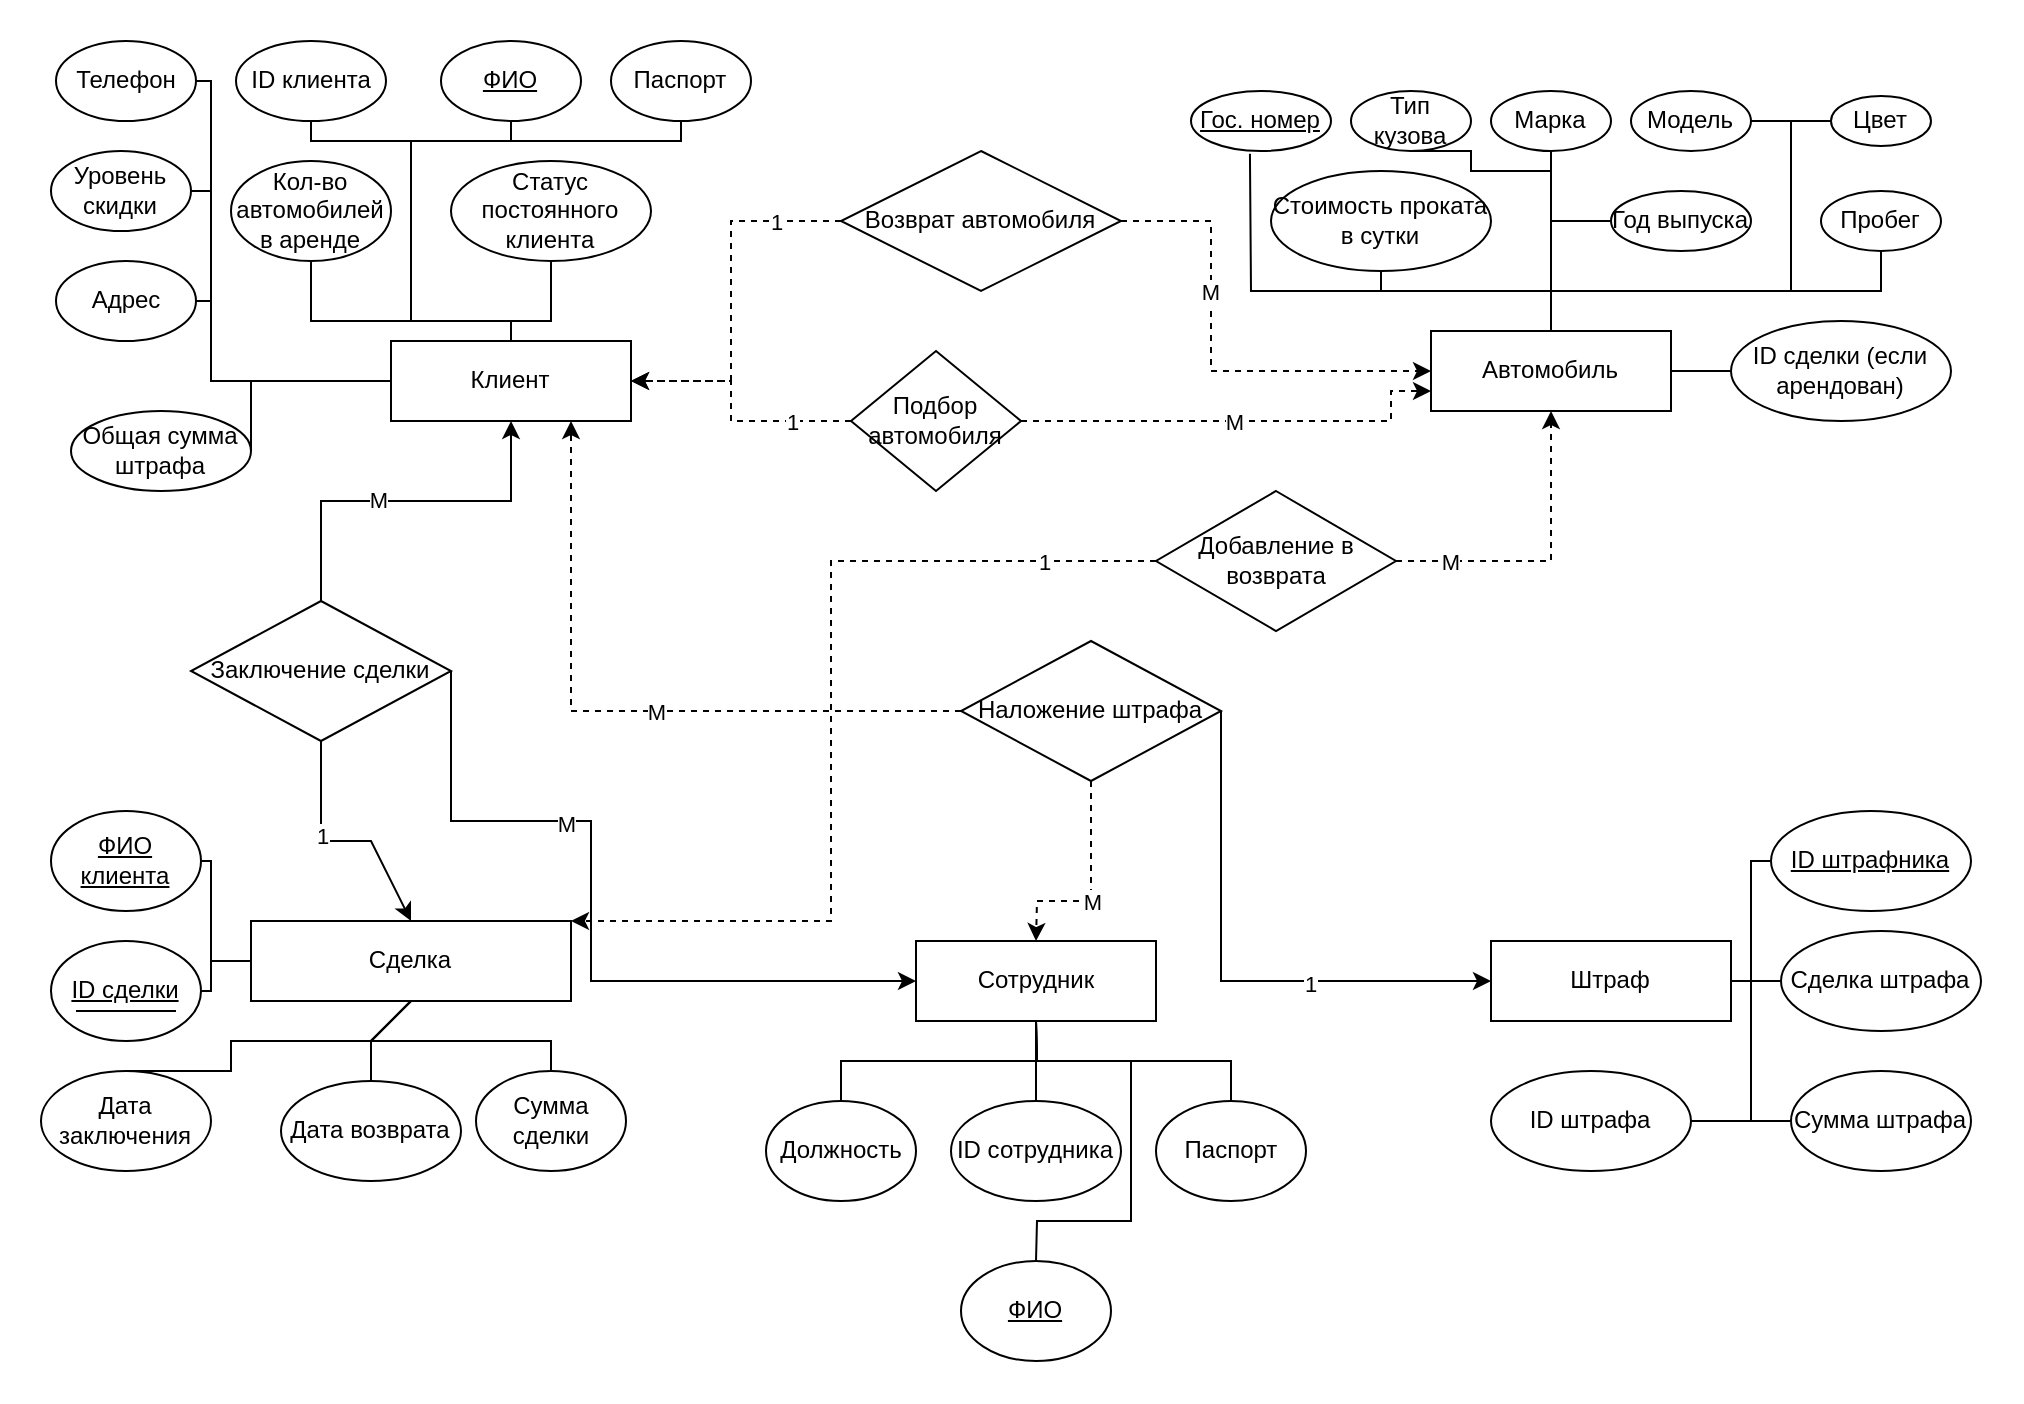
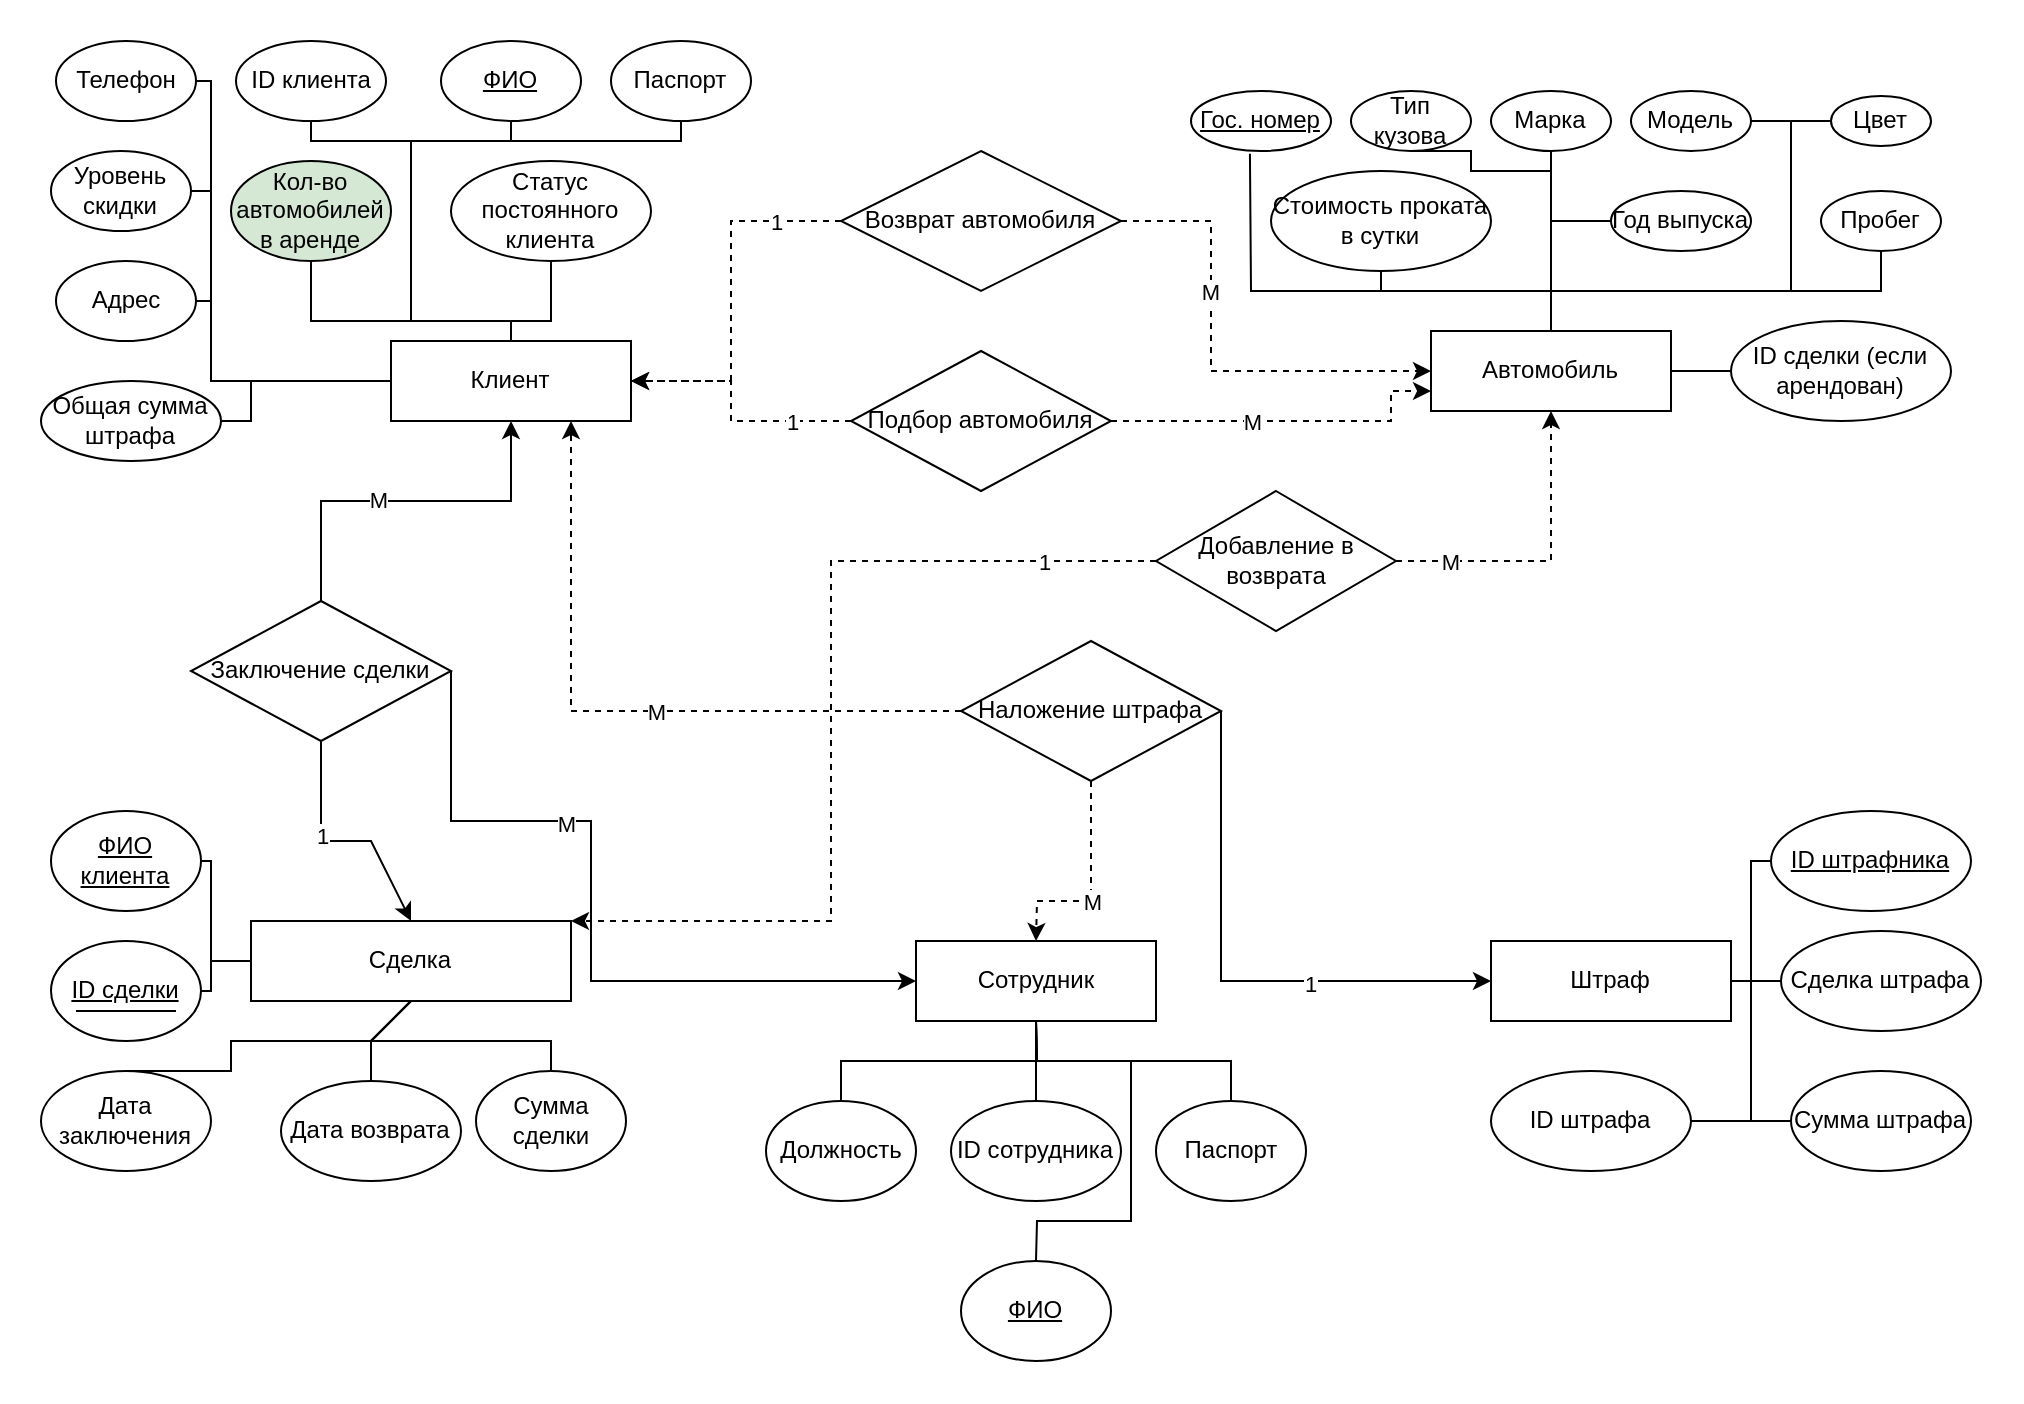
(311, 211) -> (311, 211)
(936, 421) -> (981, 421)
(161, 451) -> (131, 421)
